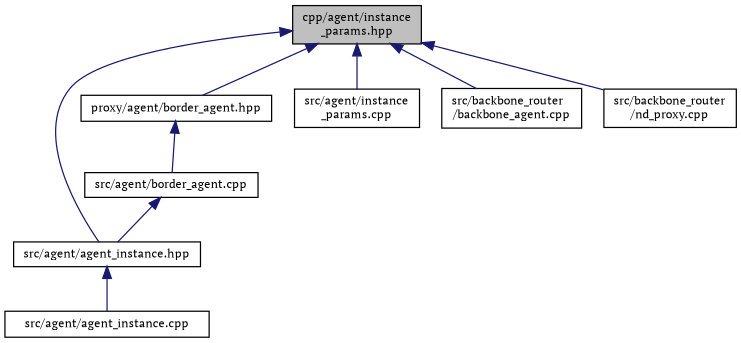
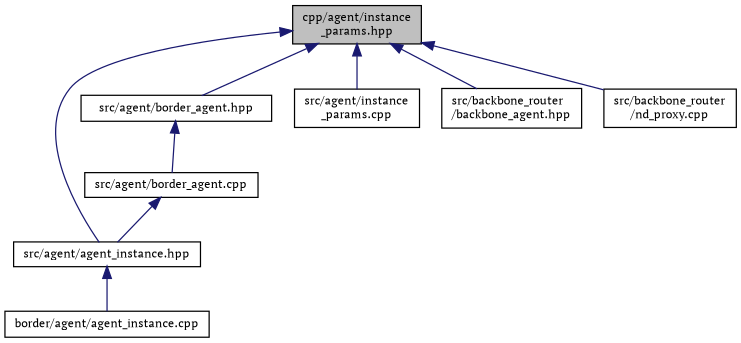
(176, 108) -> (176, 108)
(512, 108) -> (512, 108)
(107, 324) -> (107, 324)
